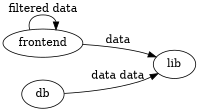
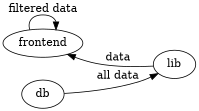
(116, 48) -> (114, 66)
(118, 76) -> (118, 76)
